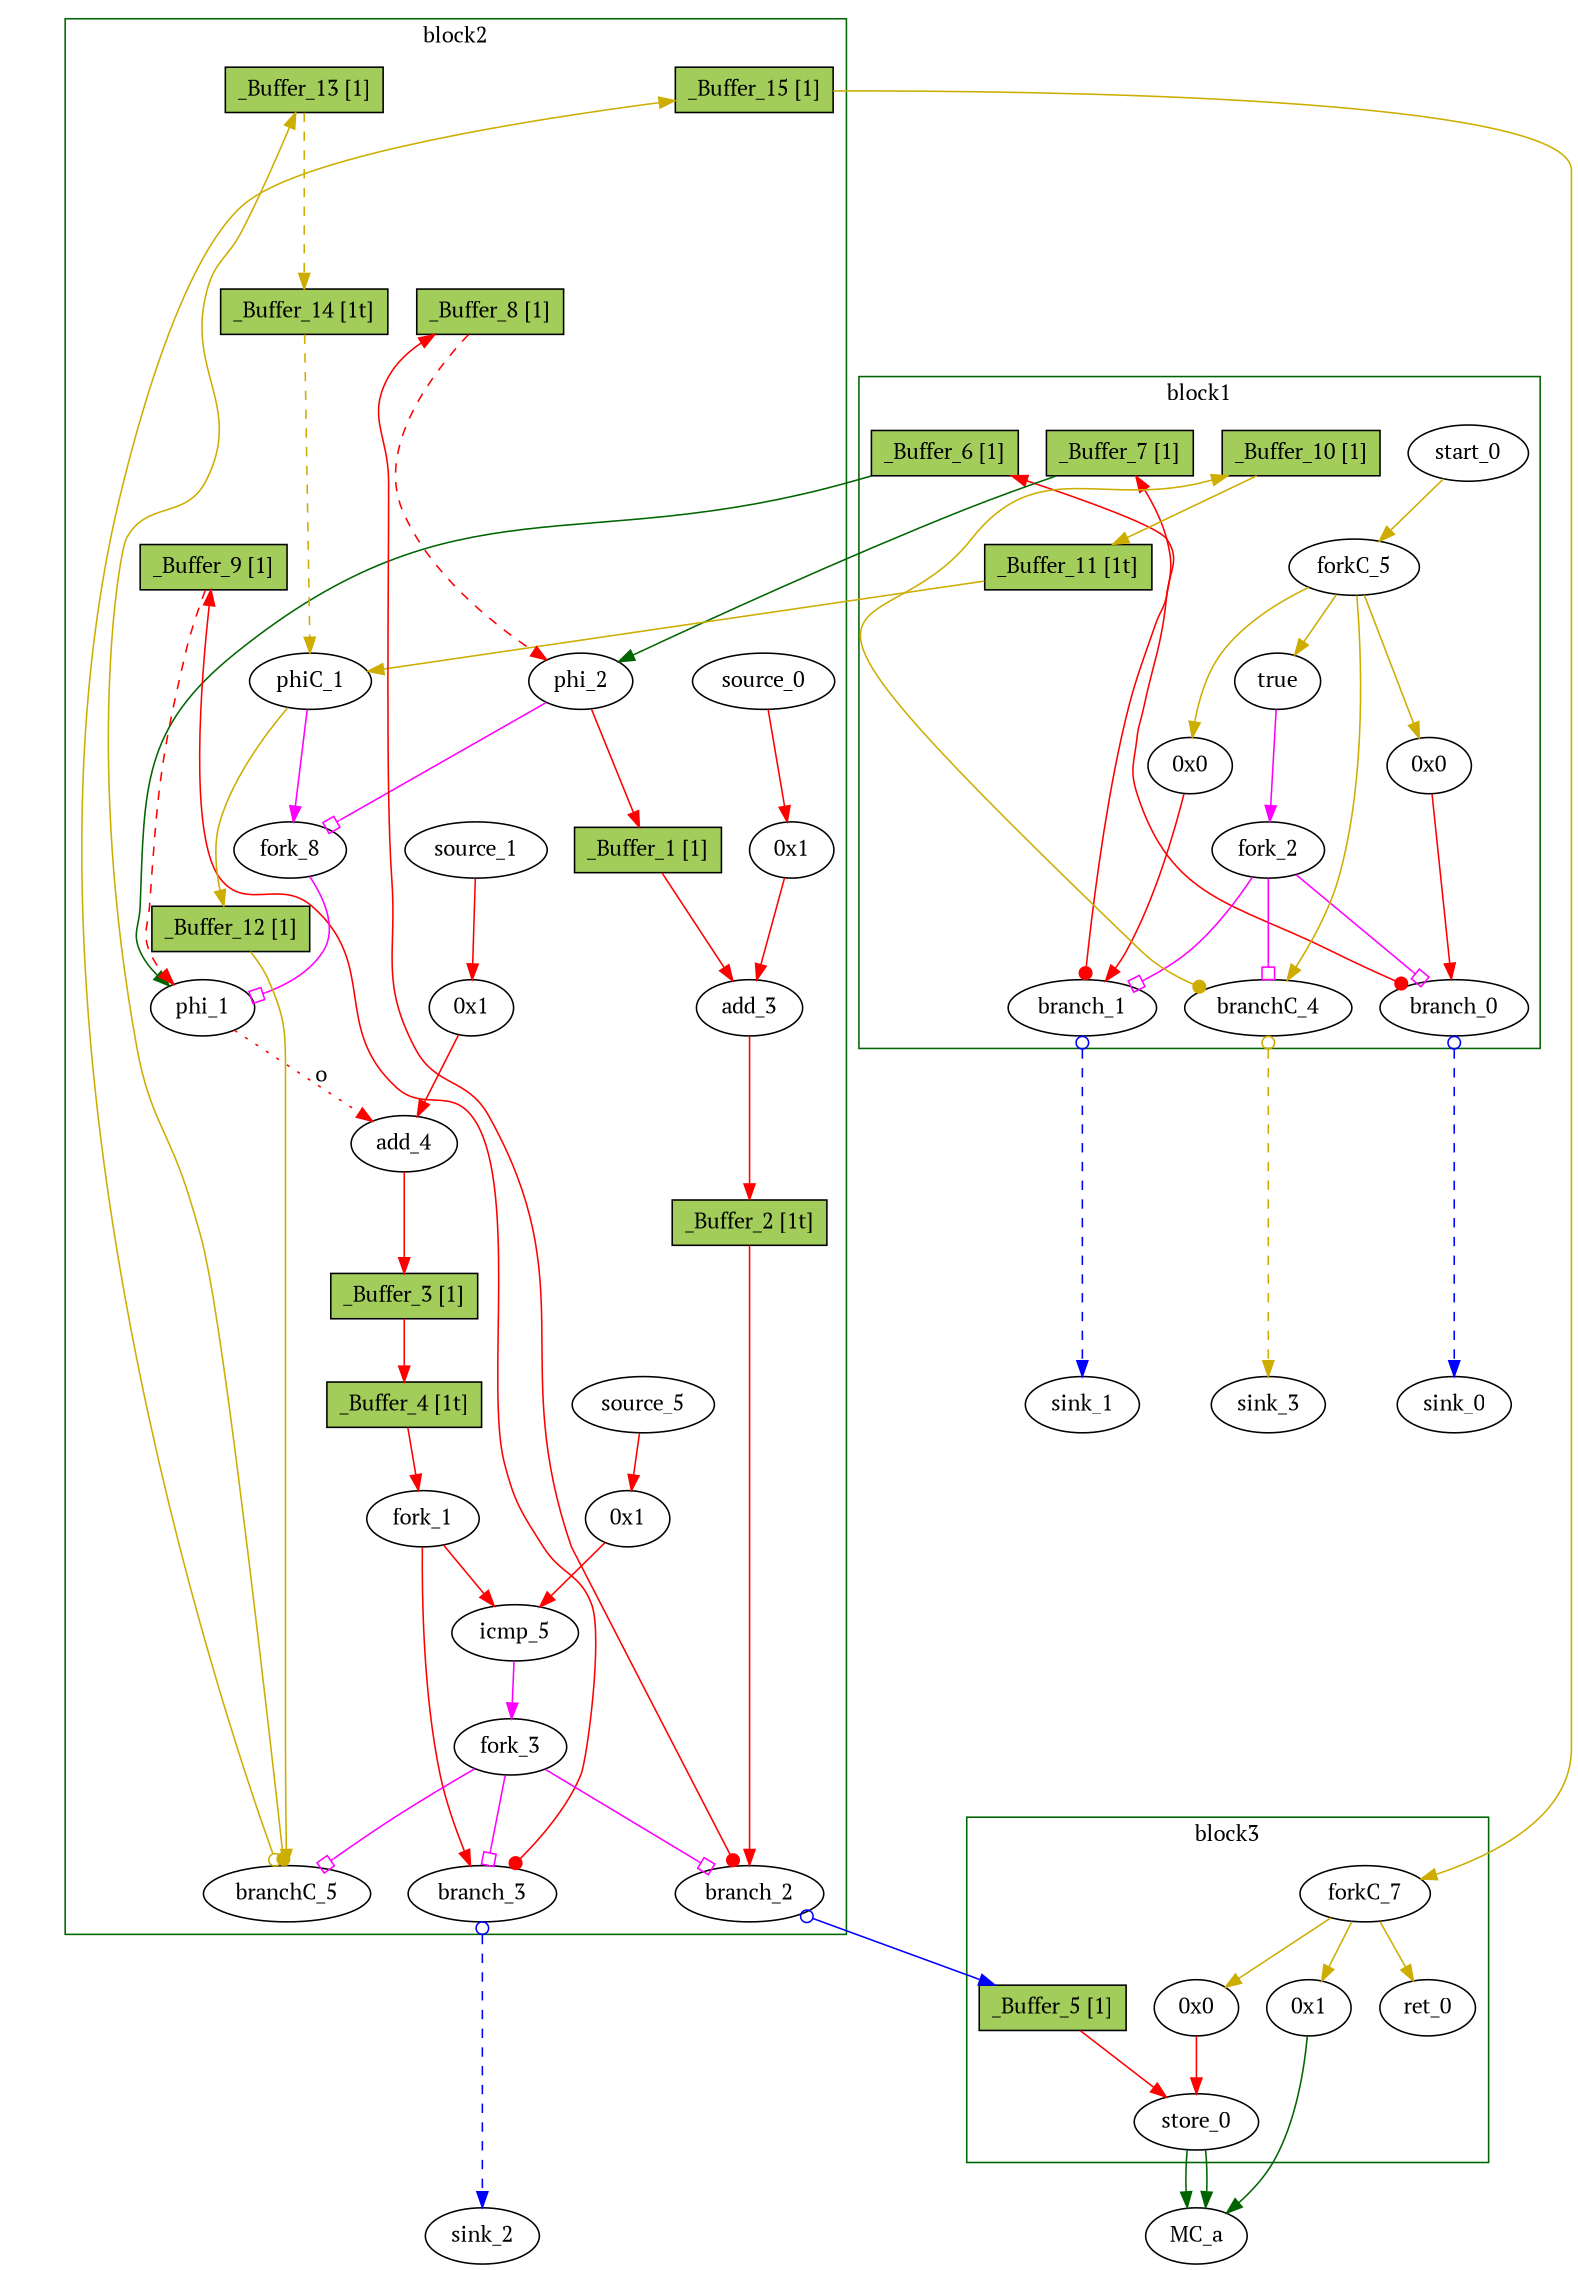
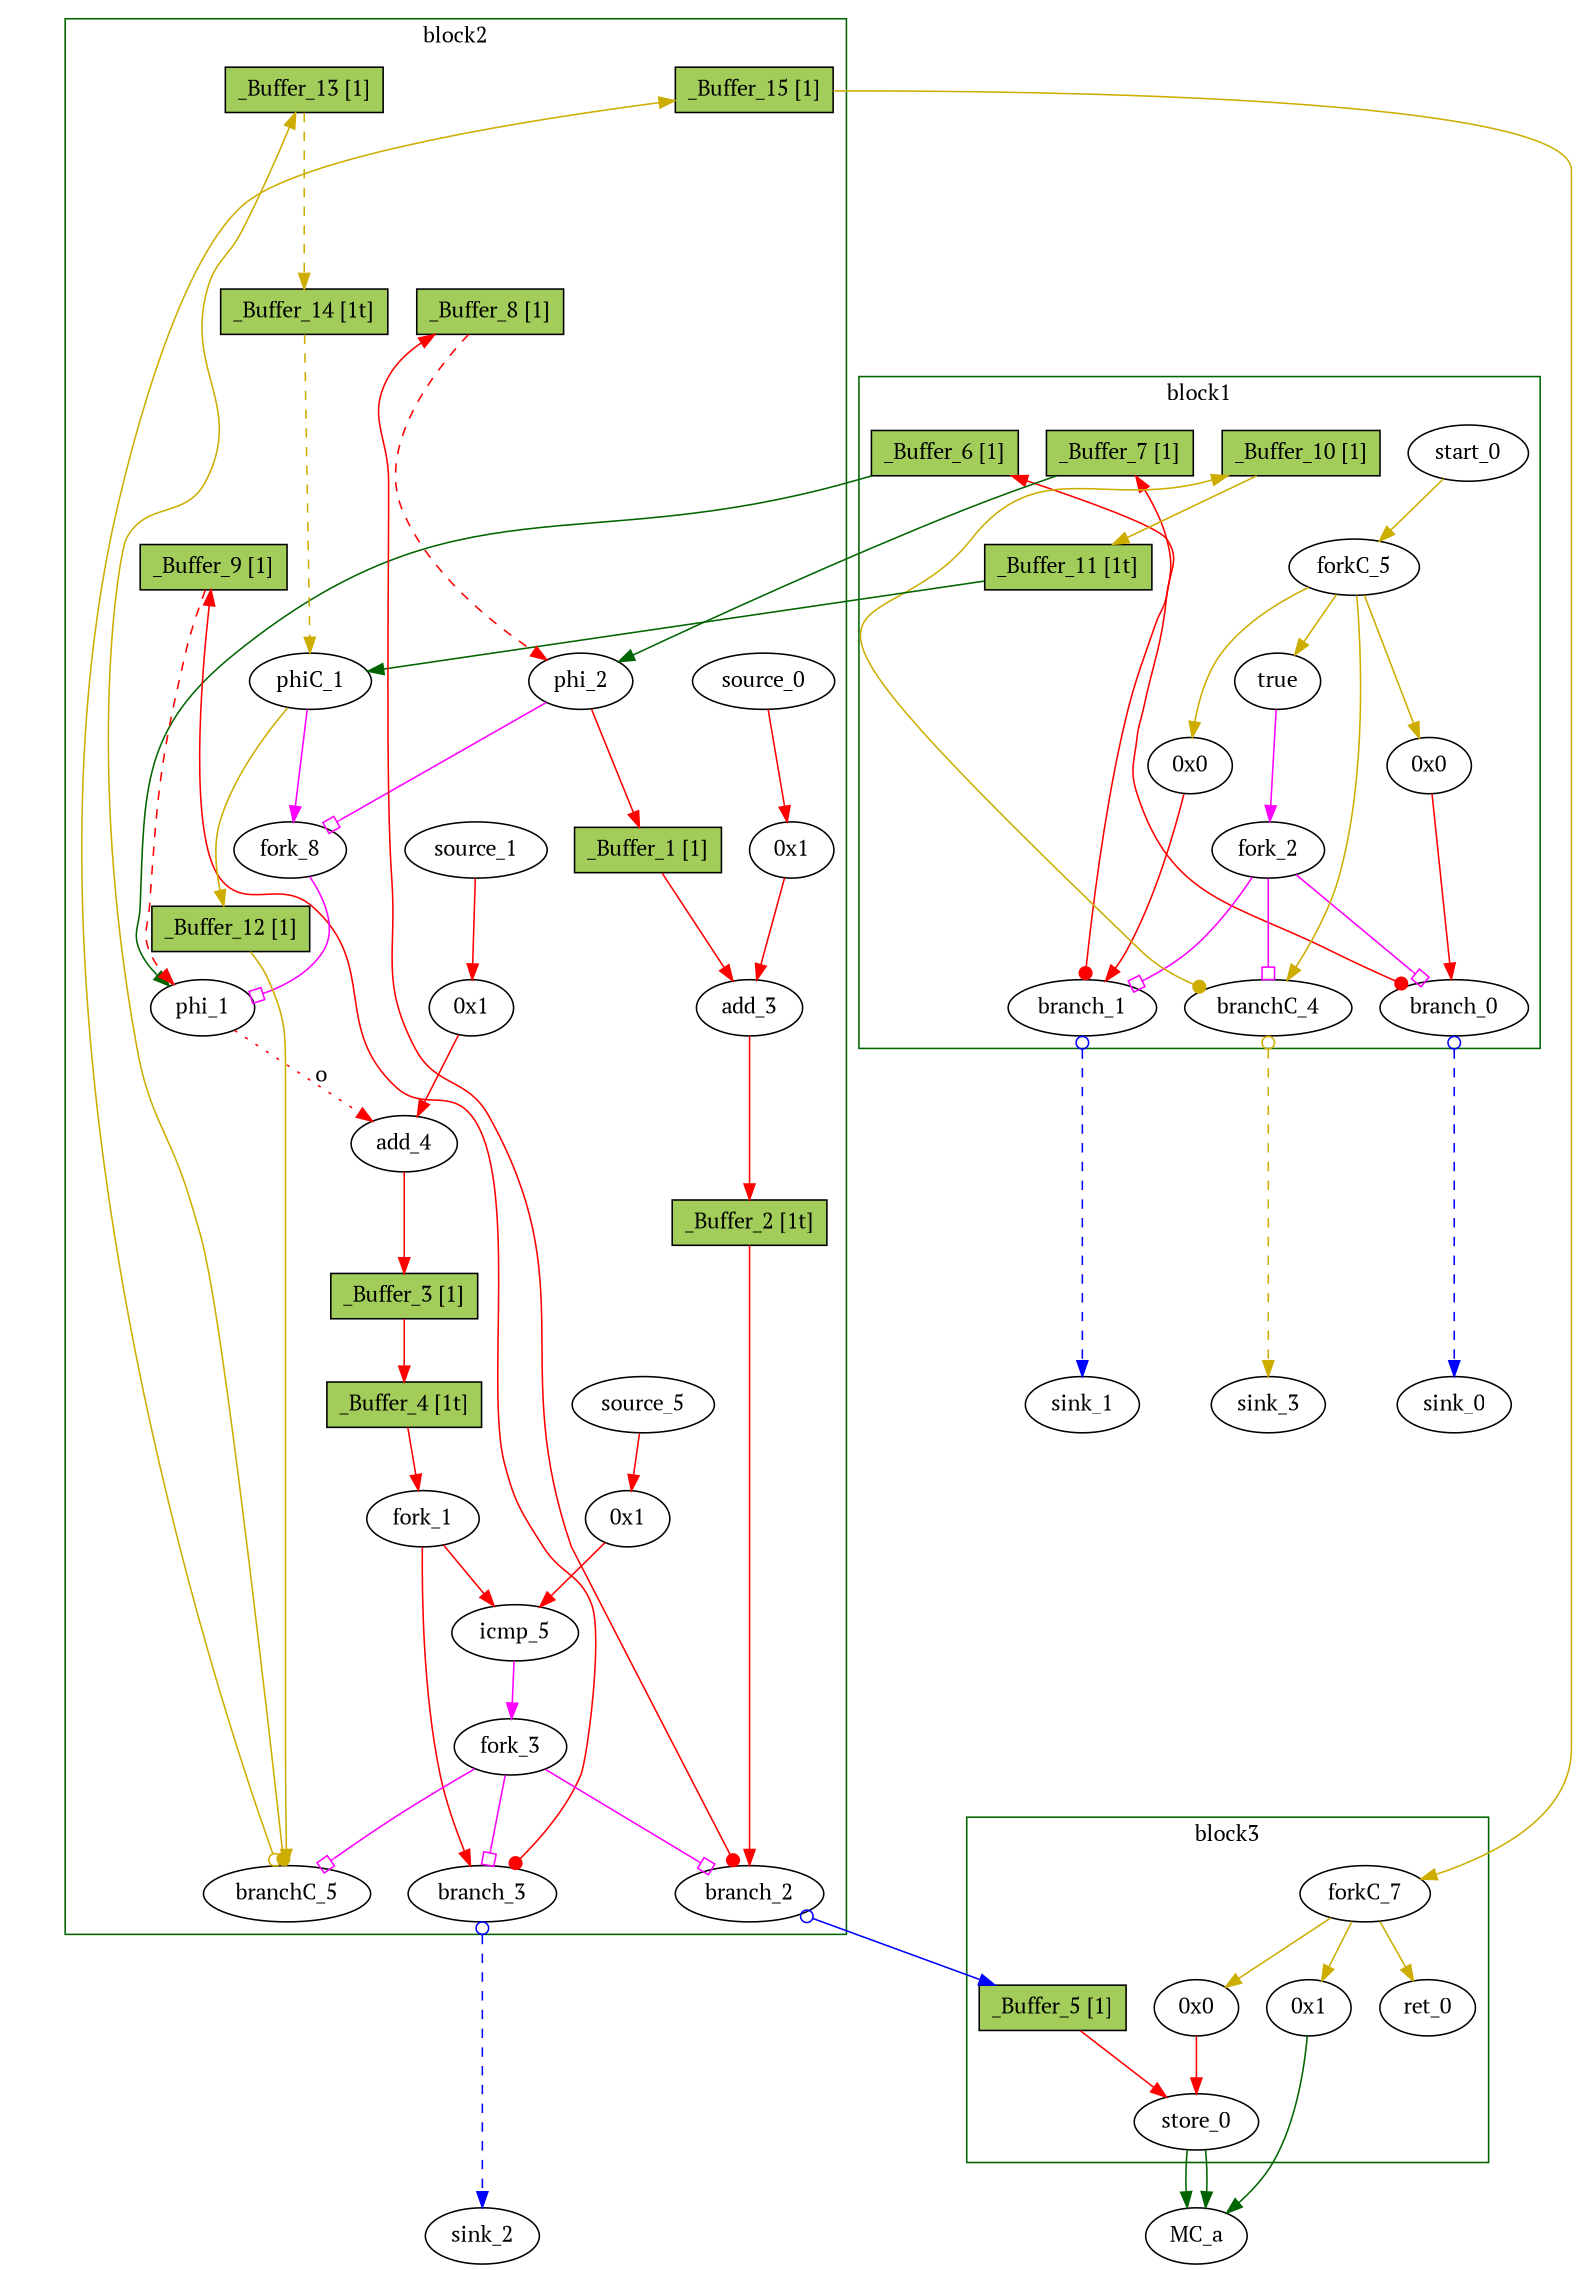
(669, 627) -> (669, 627)
